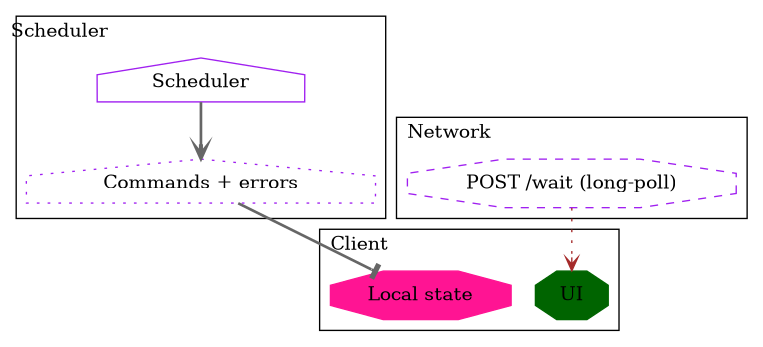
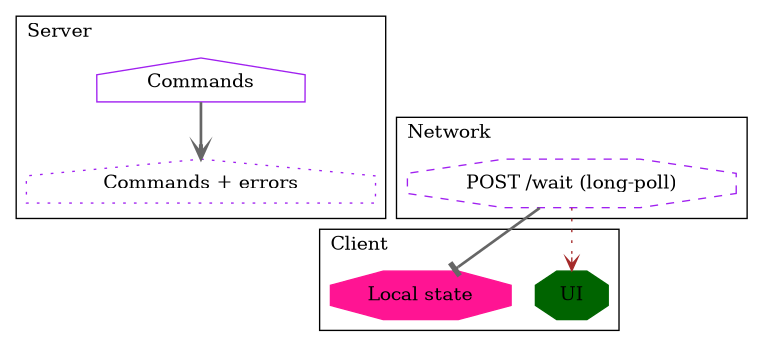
(60, 32) -> (60, 32)
(201, 82) -> (201, 82)
(305, 236) -> (499, 237)
